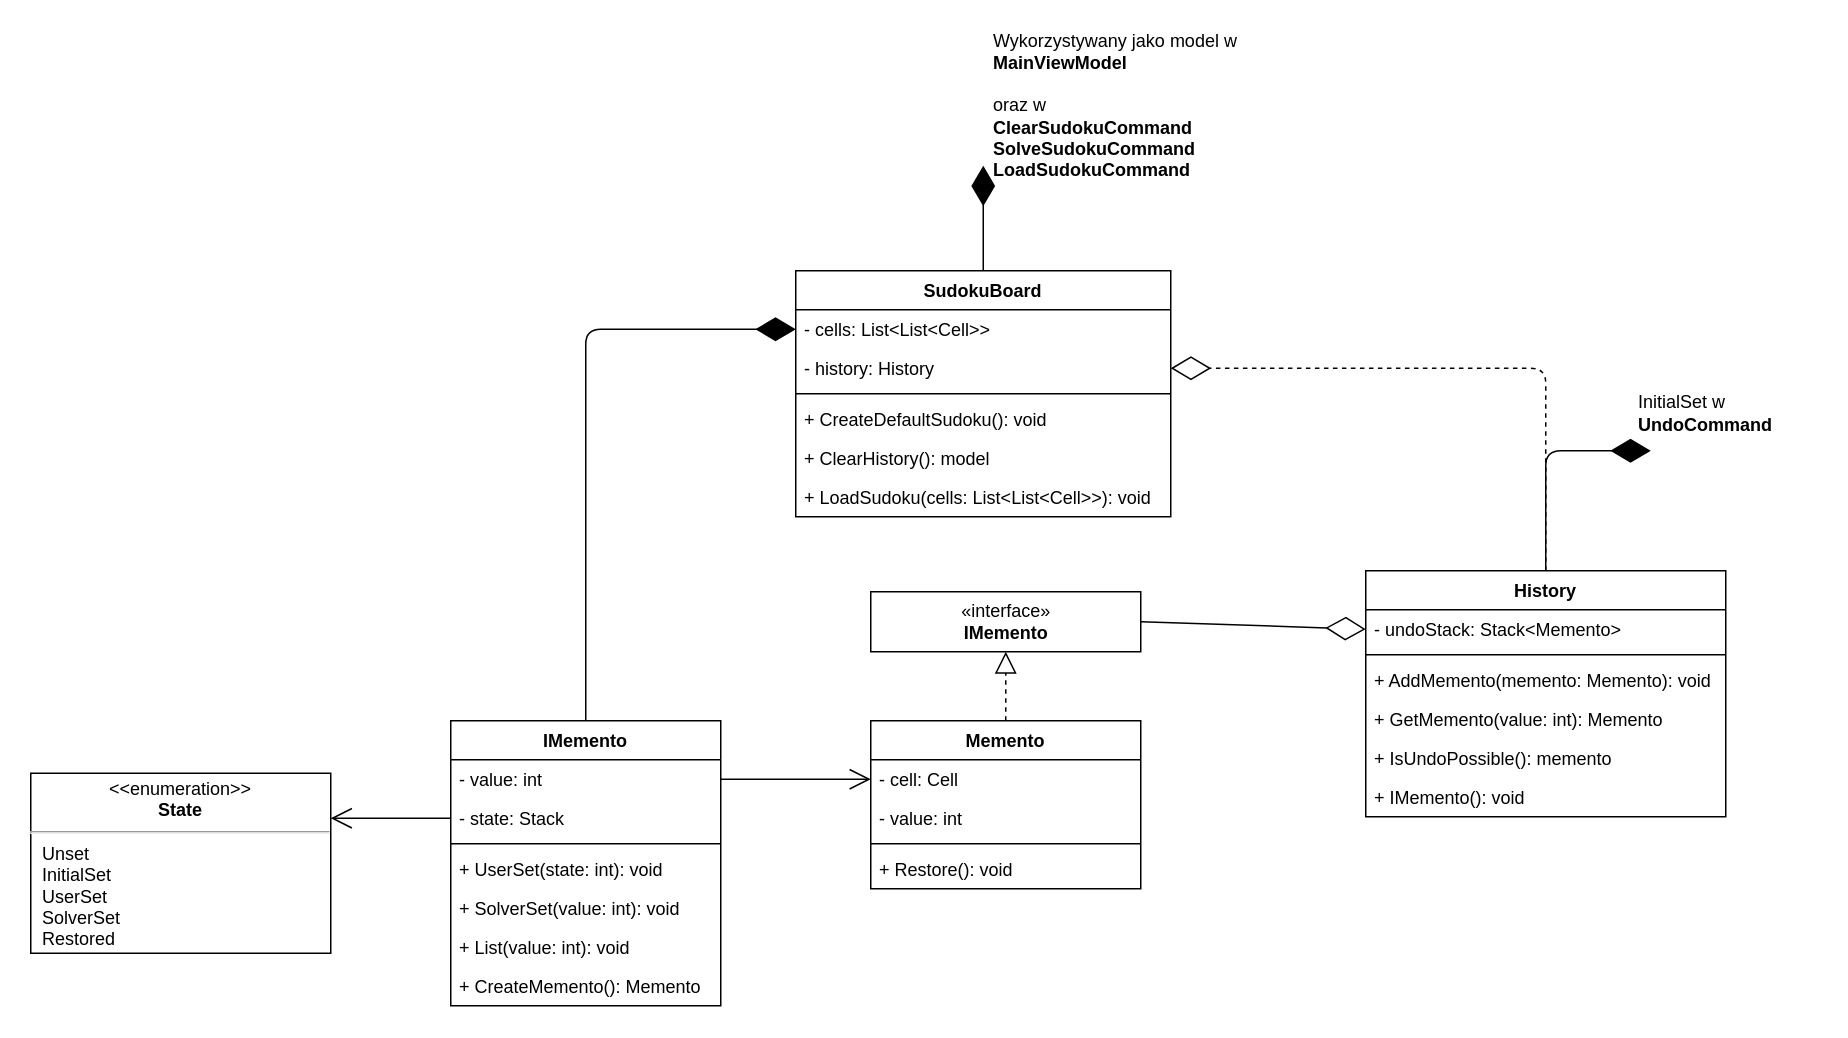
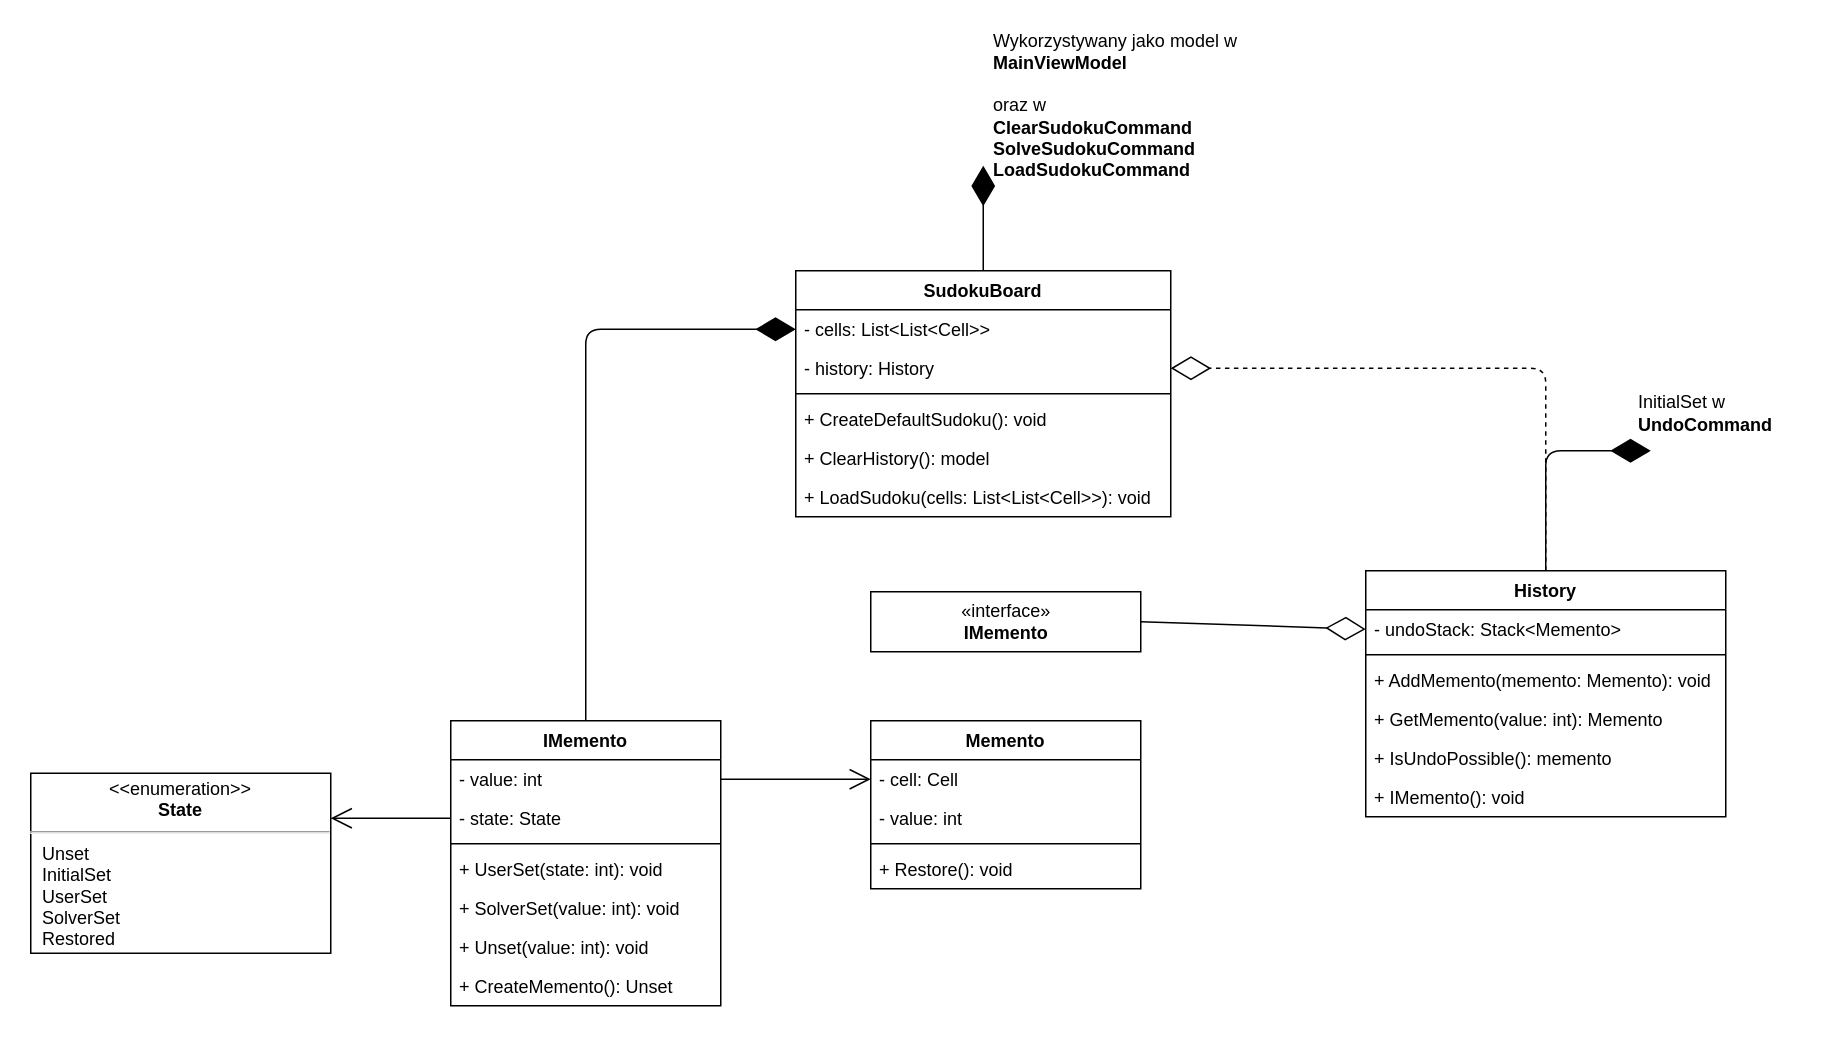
(1006, 697) -> none
(523, 819) -> (523, 819)
(559, 948) -> (566, 948)
(583, 987) -> (573, 987)
